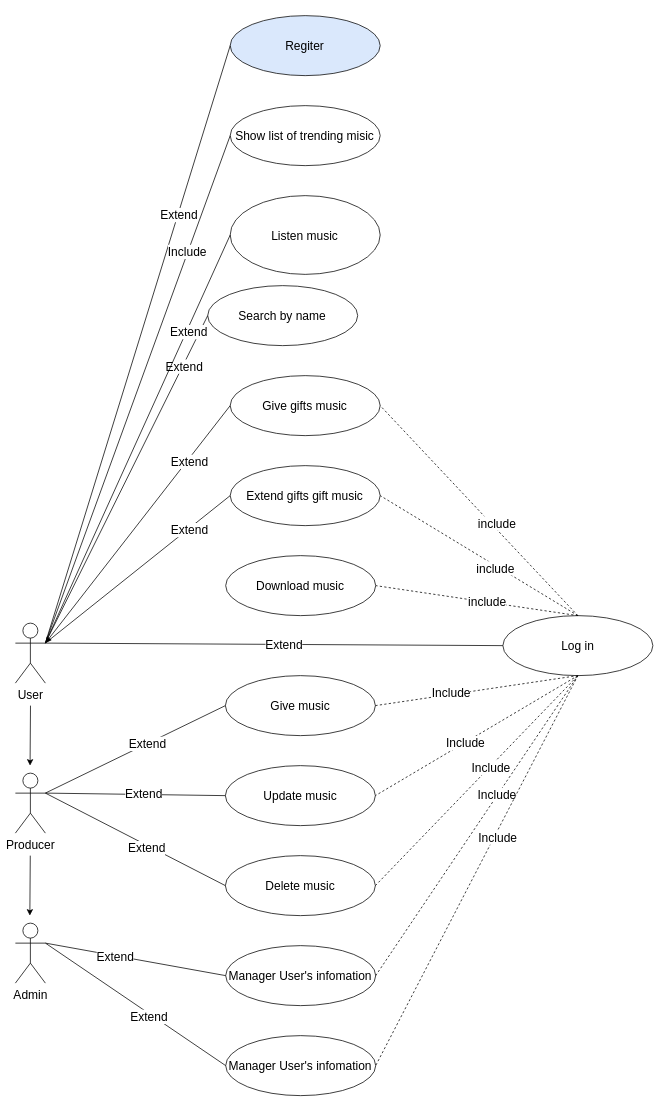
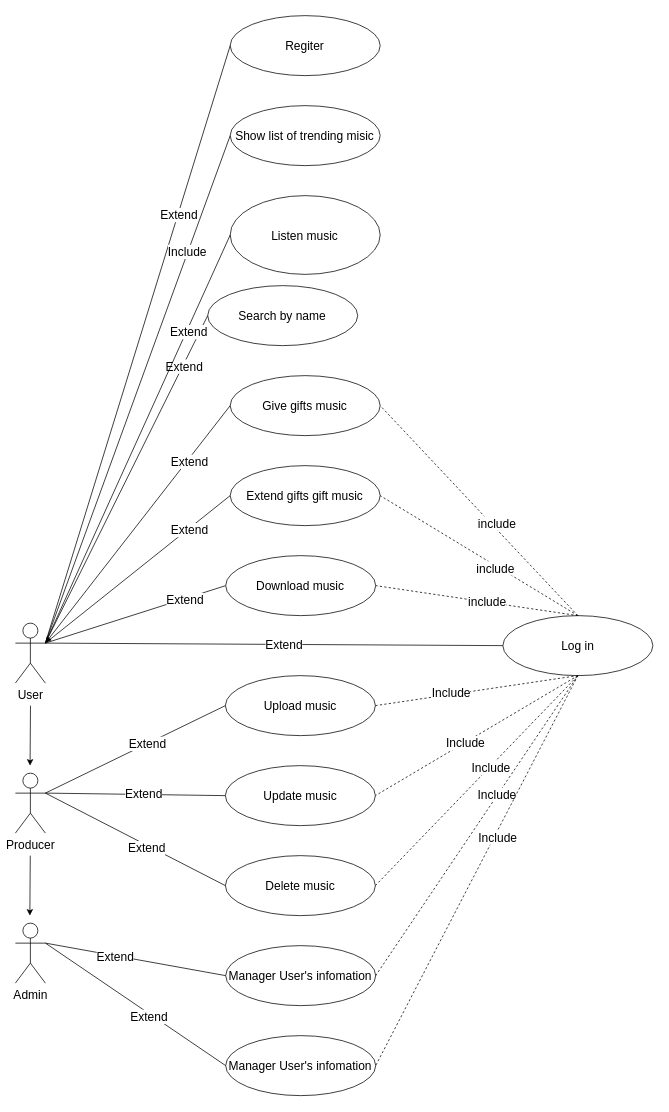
(305, 45) -> (305, 45)
none -> (138, 613)
(300, 705) -> (300, 705)
